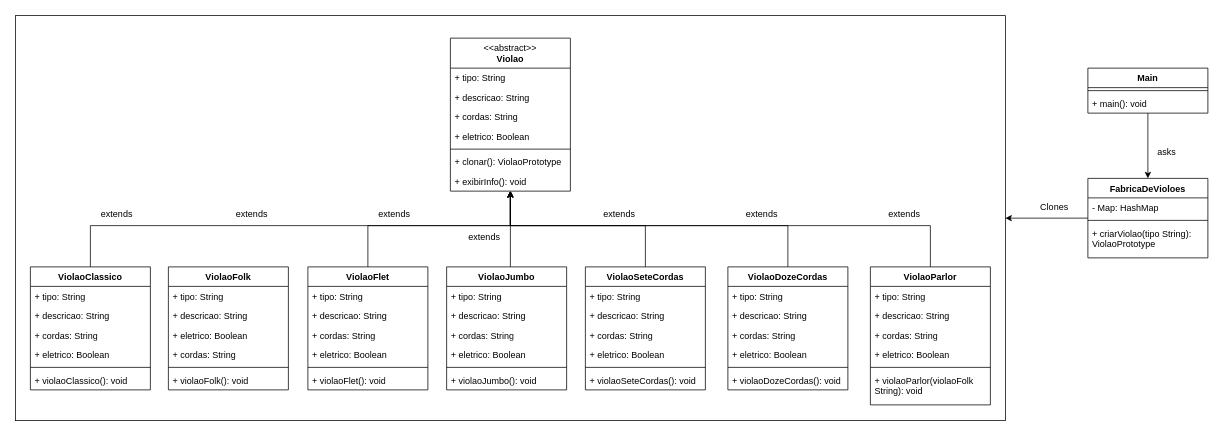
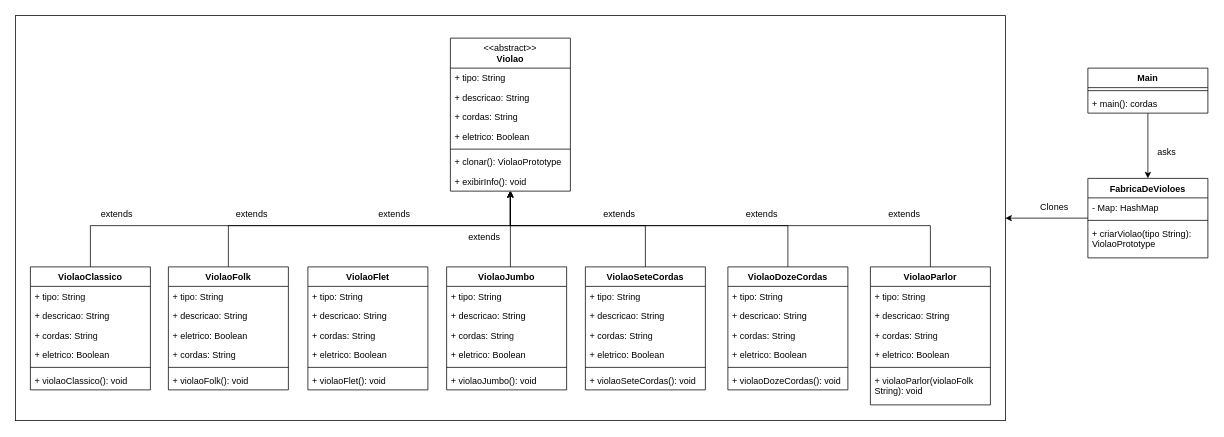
(1122, 104) -> (1128, 104)
none -> (228, 248)
(368, 248) -> none
